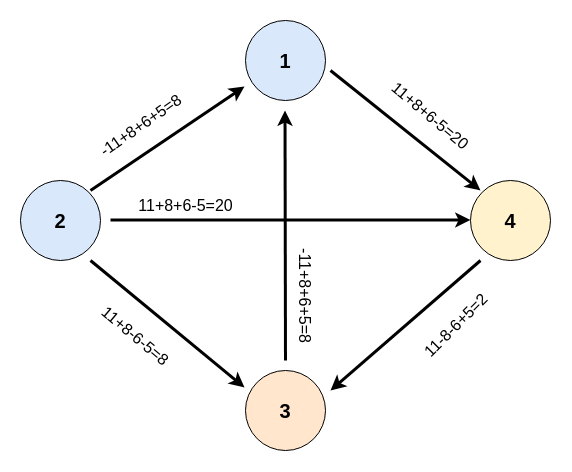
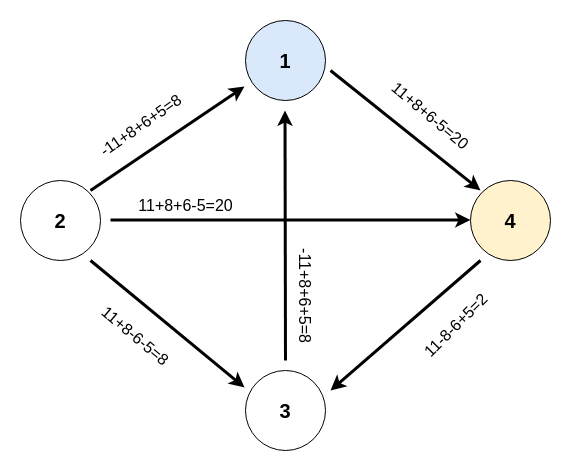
(61, 221) -> (61, 221)
(286, 411) -> (286, 411)
